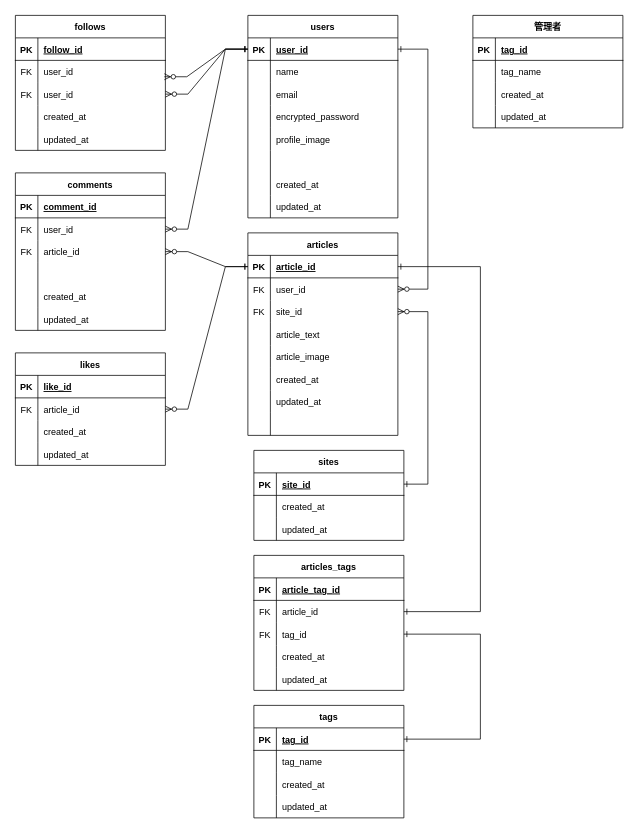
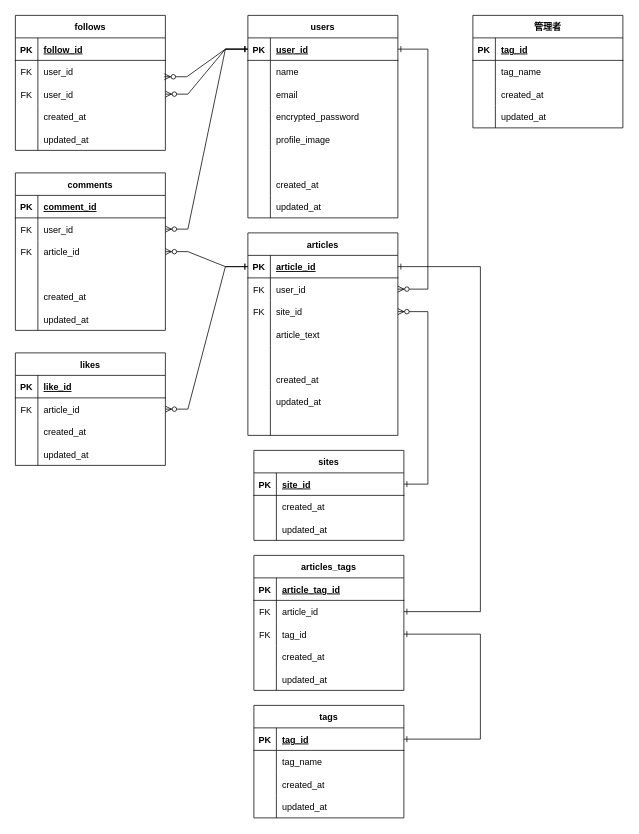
(334, 357) -> none
